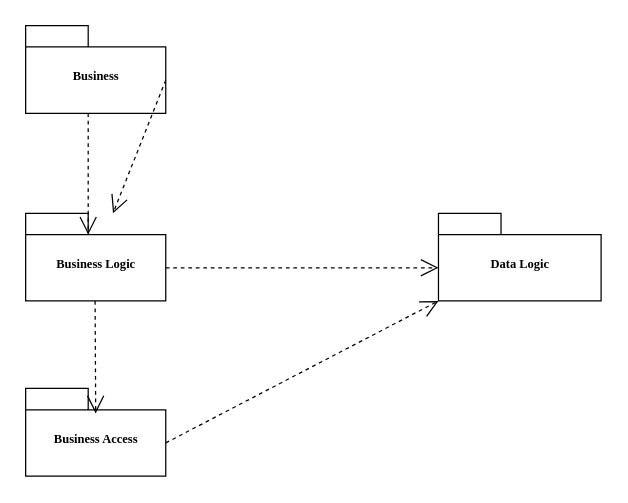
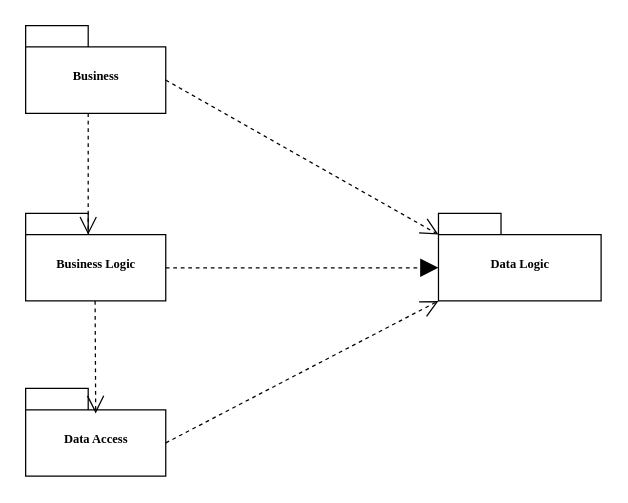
(140, 145) -> (301, 157)
(426, 268) -> (419, 268)
(96, 438) -> (96, 438)
